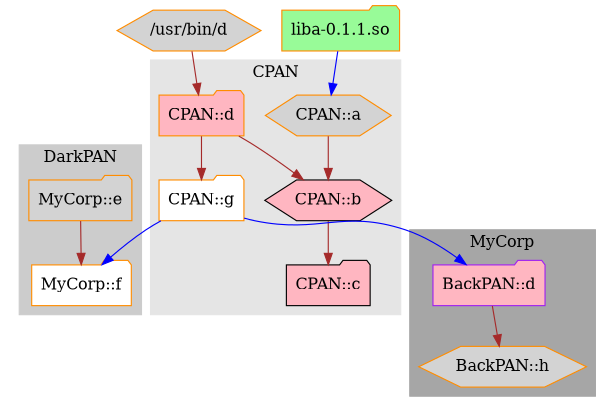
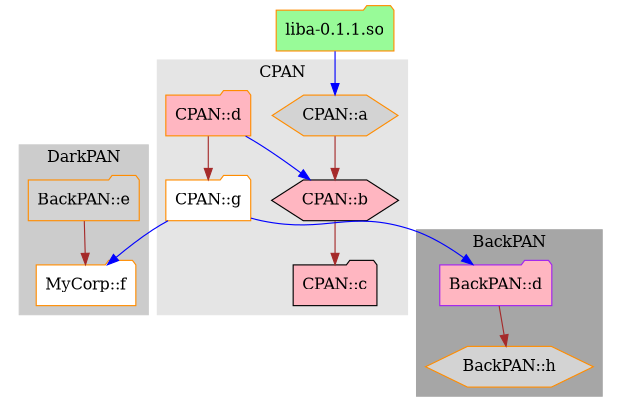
(189, 31) -> none
(267, 154) -> (274, 154)
(80, 200) -> (84, 200)
(503, 243) -> (509, 243)
